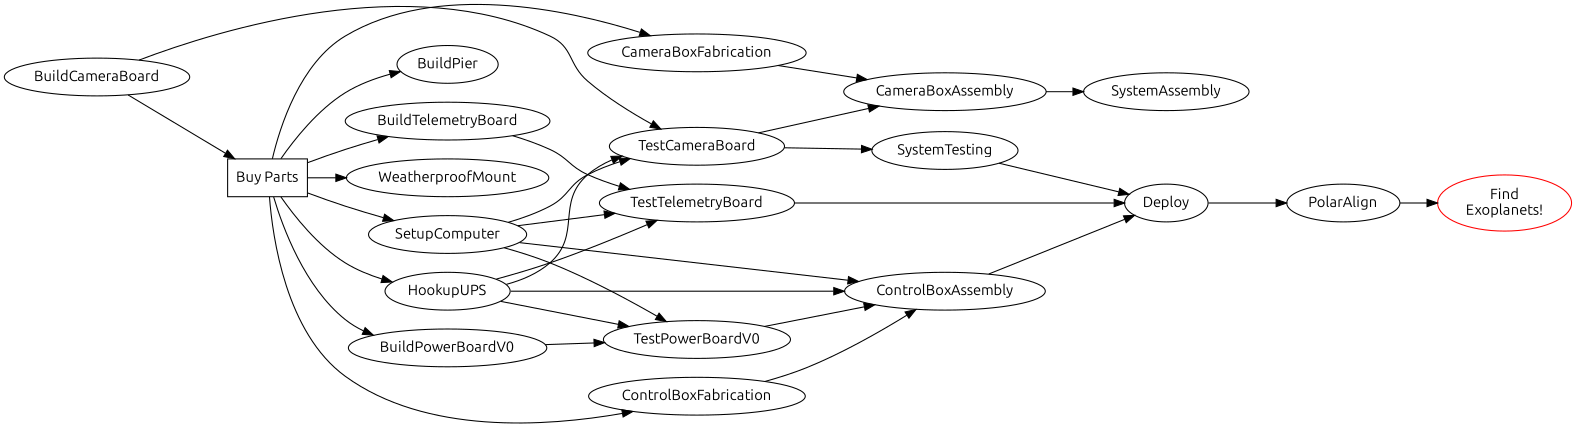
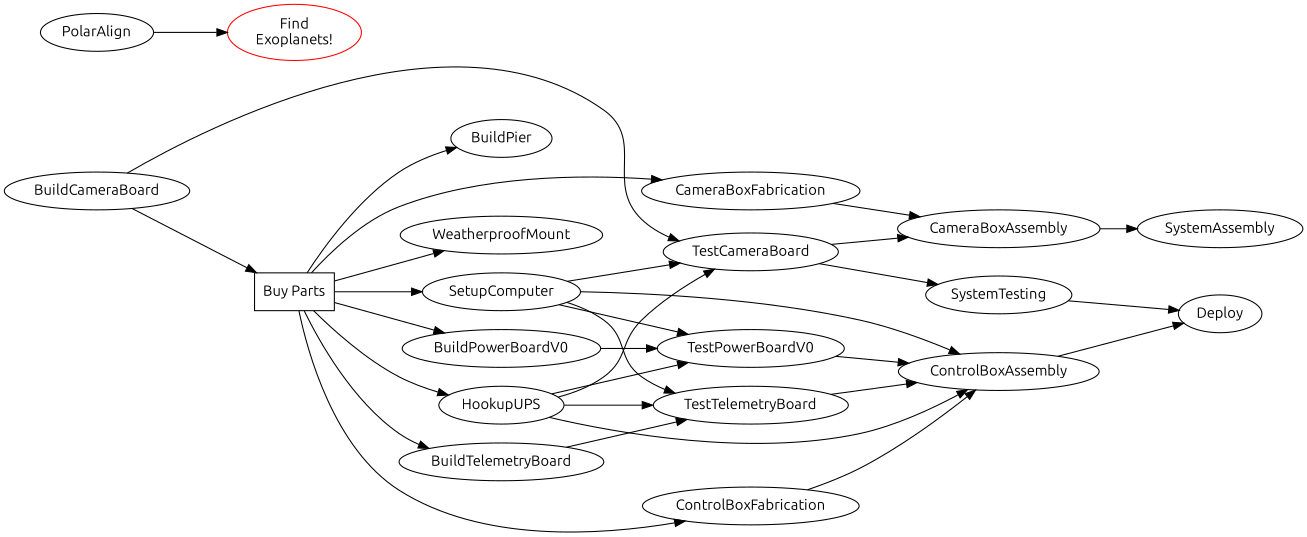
(954, 203) -> (869, 389)
(1242, 203) -> none
